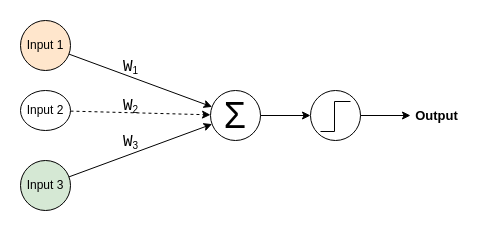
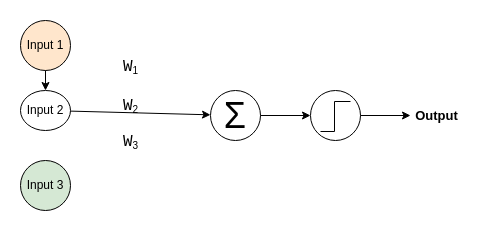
(138, 79) -> (46, 77)
(138, 113) -> (138, 113)
(138, 152) -> none
